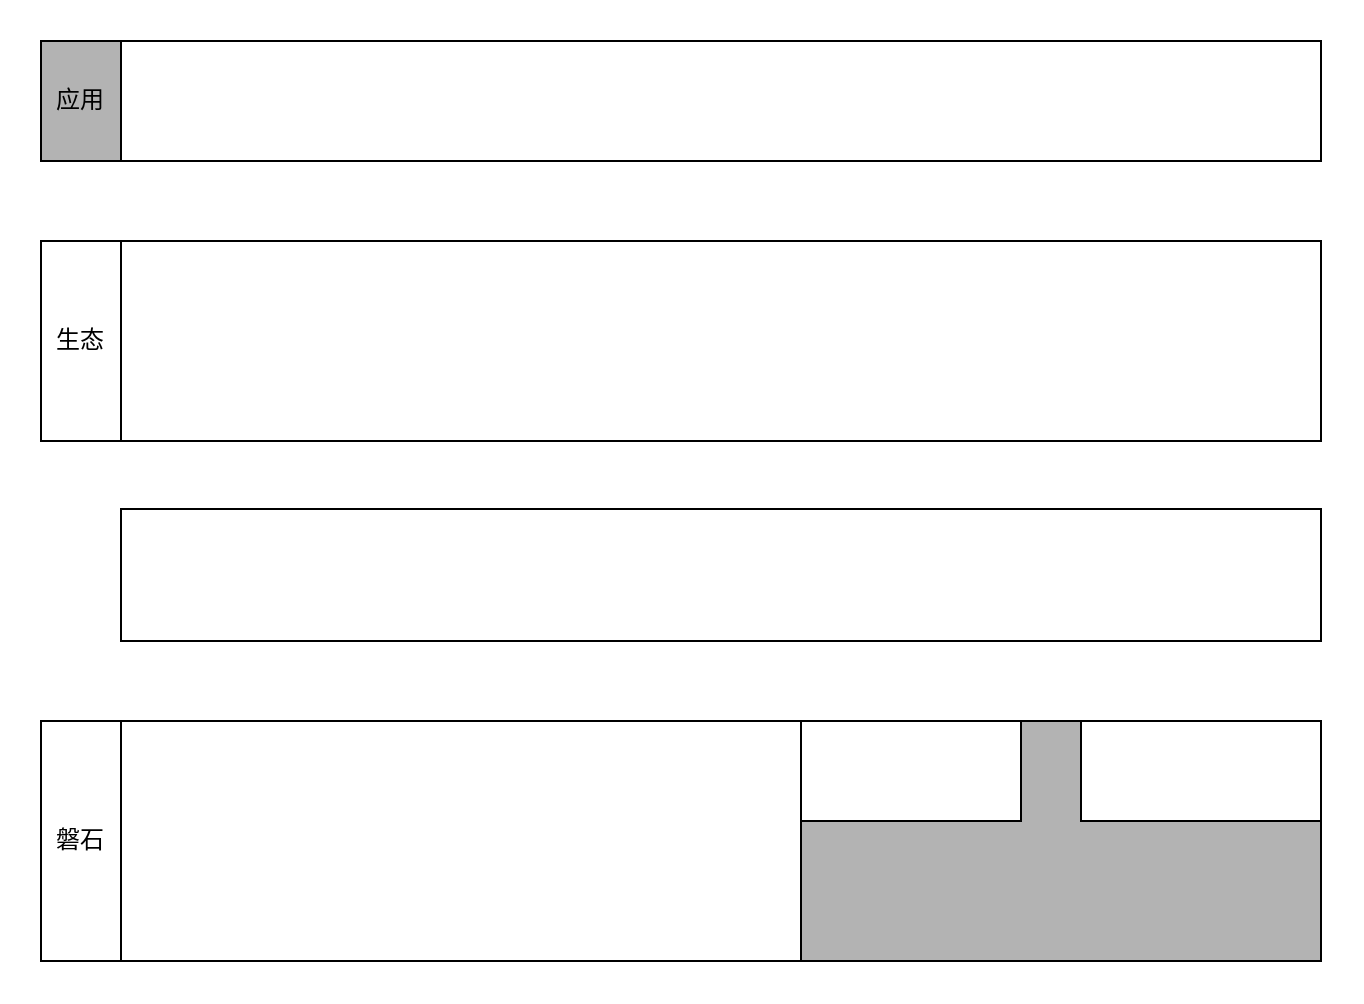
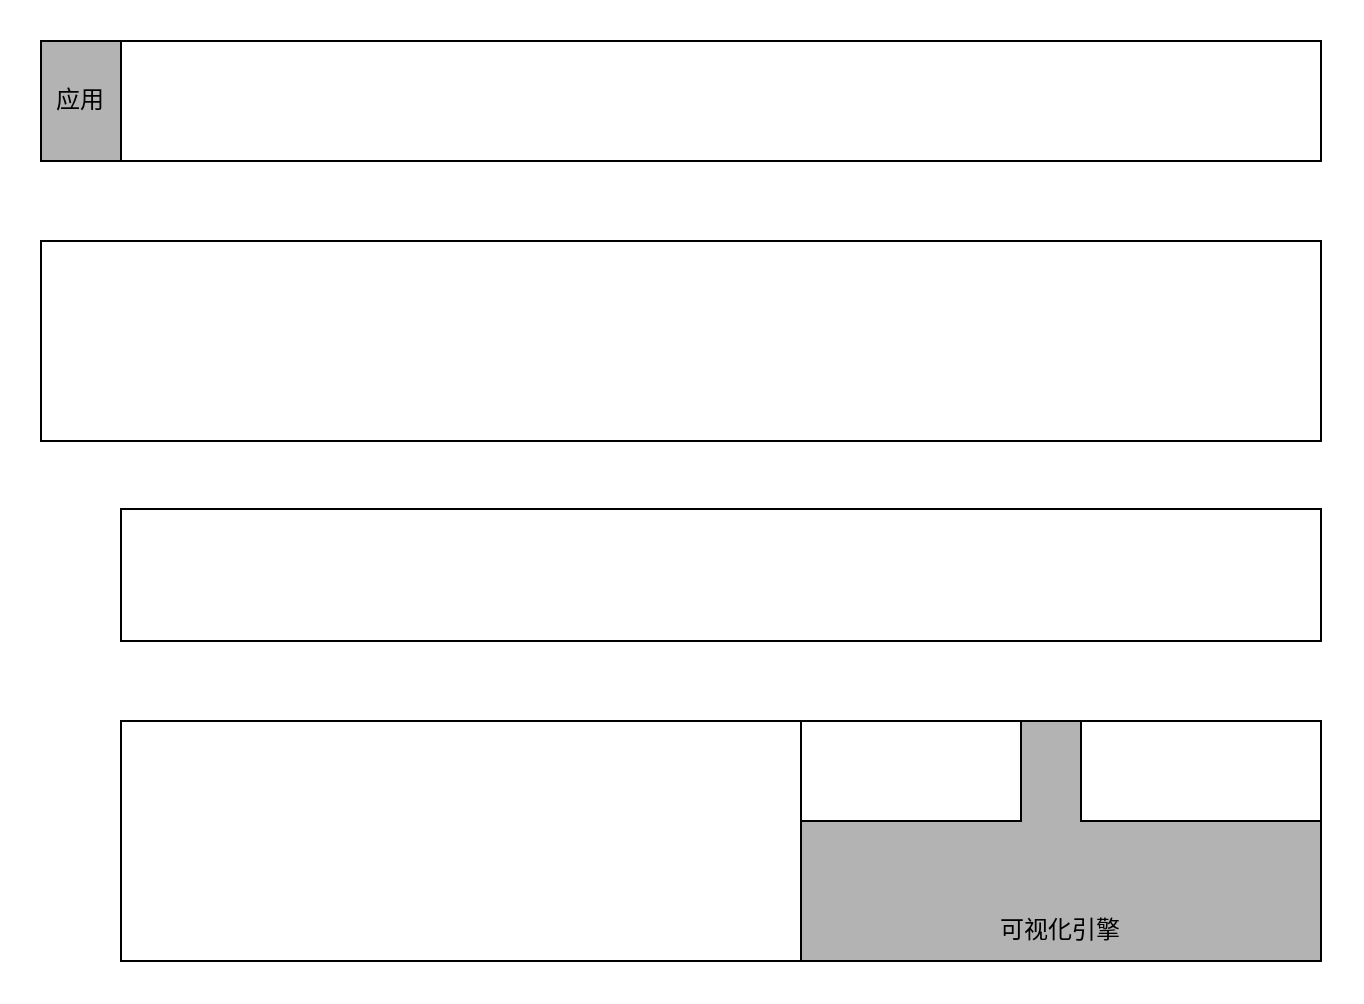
(81, 341) -> none
(81, 841) -> none
none -> (1061, 931)
